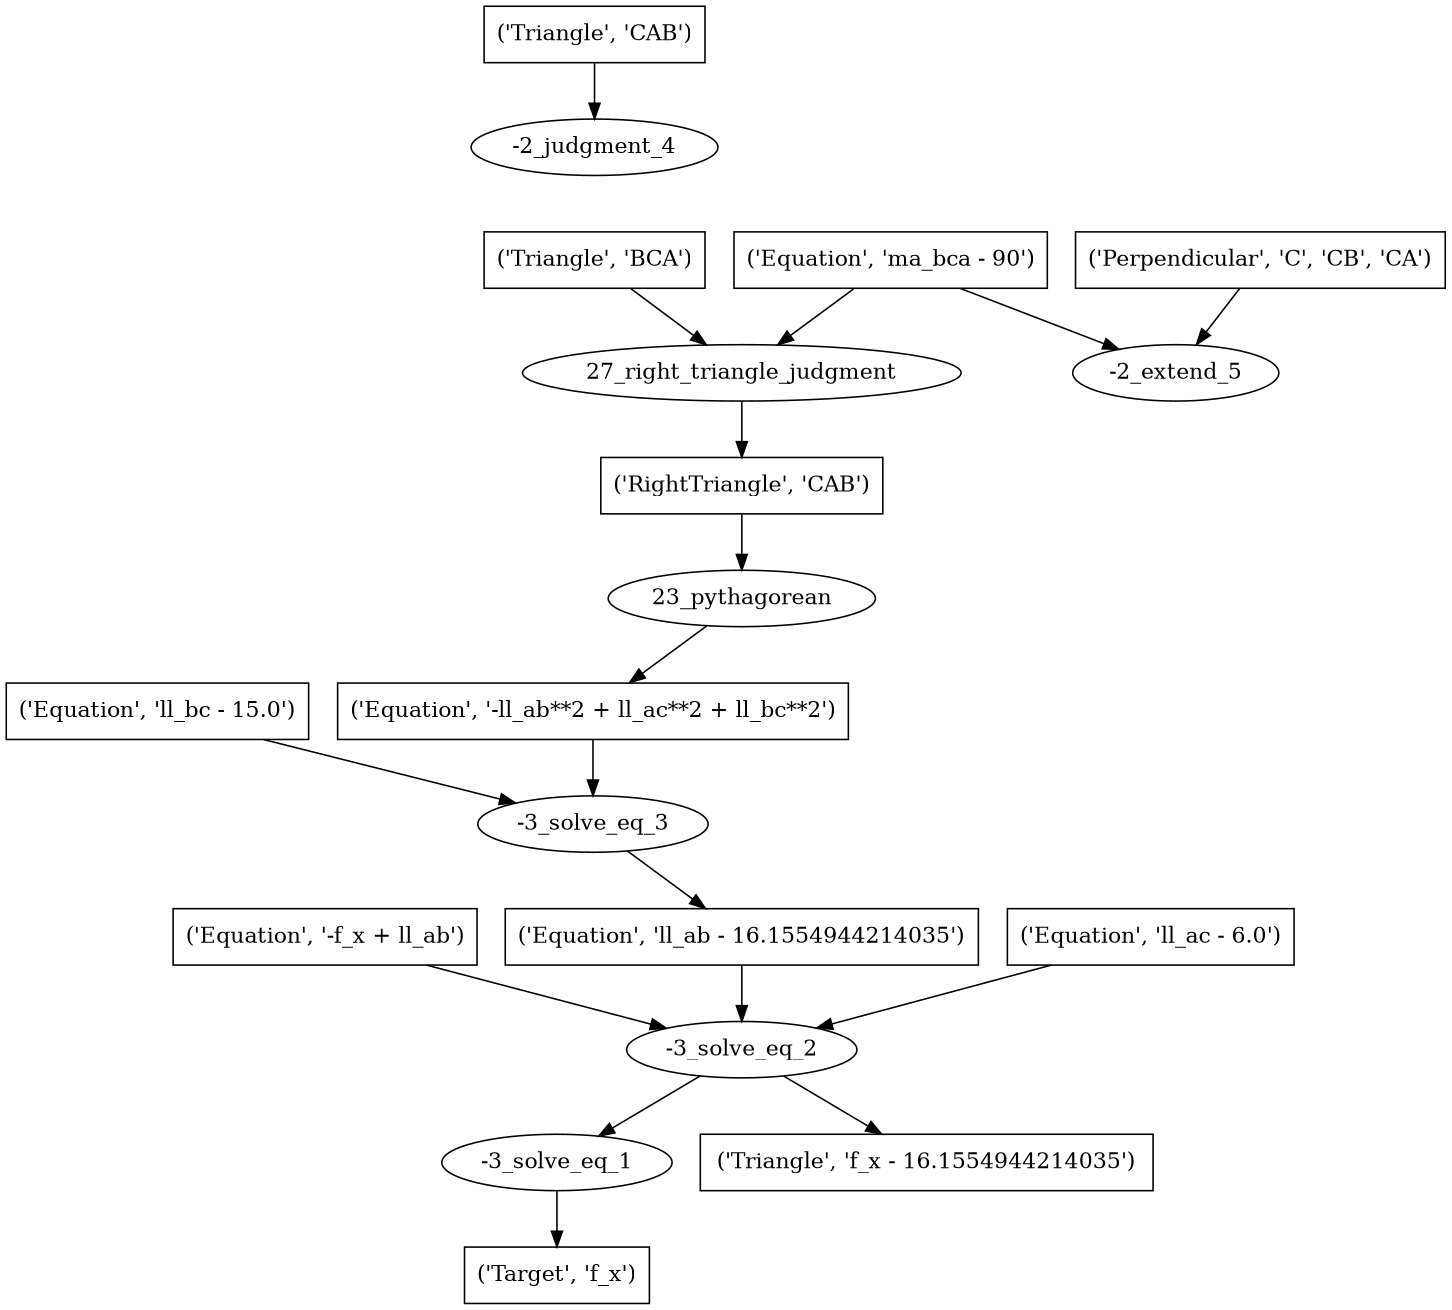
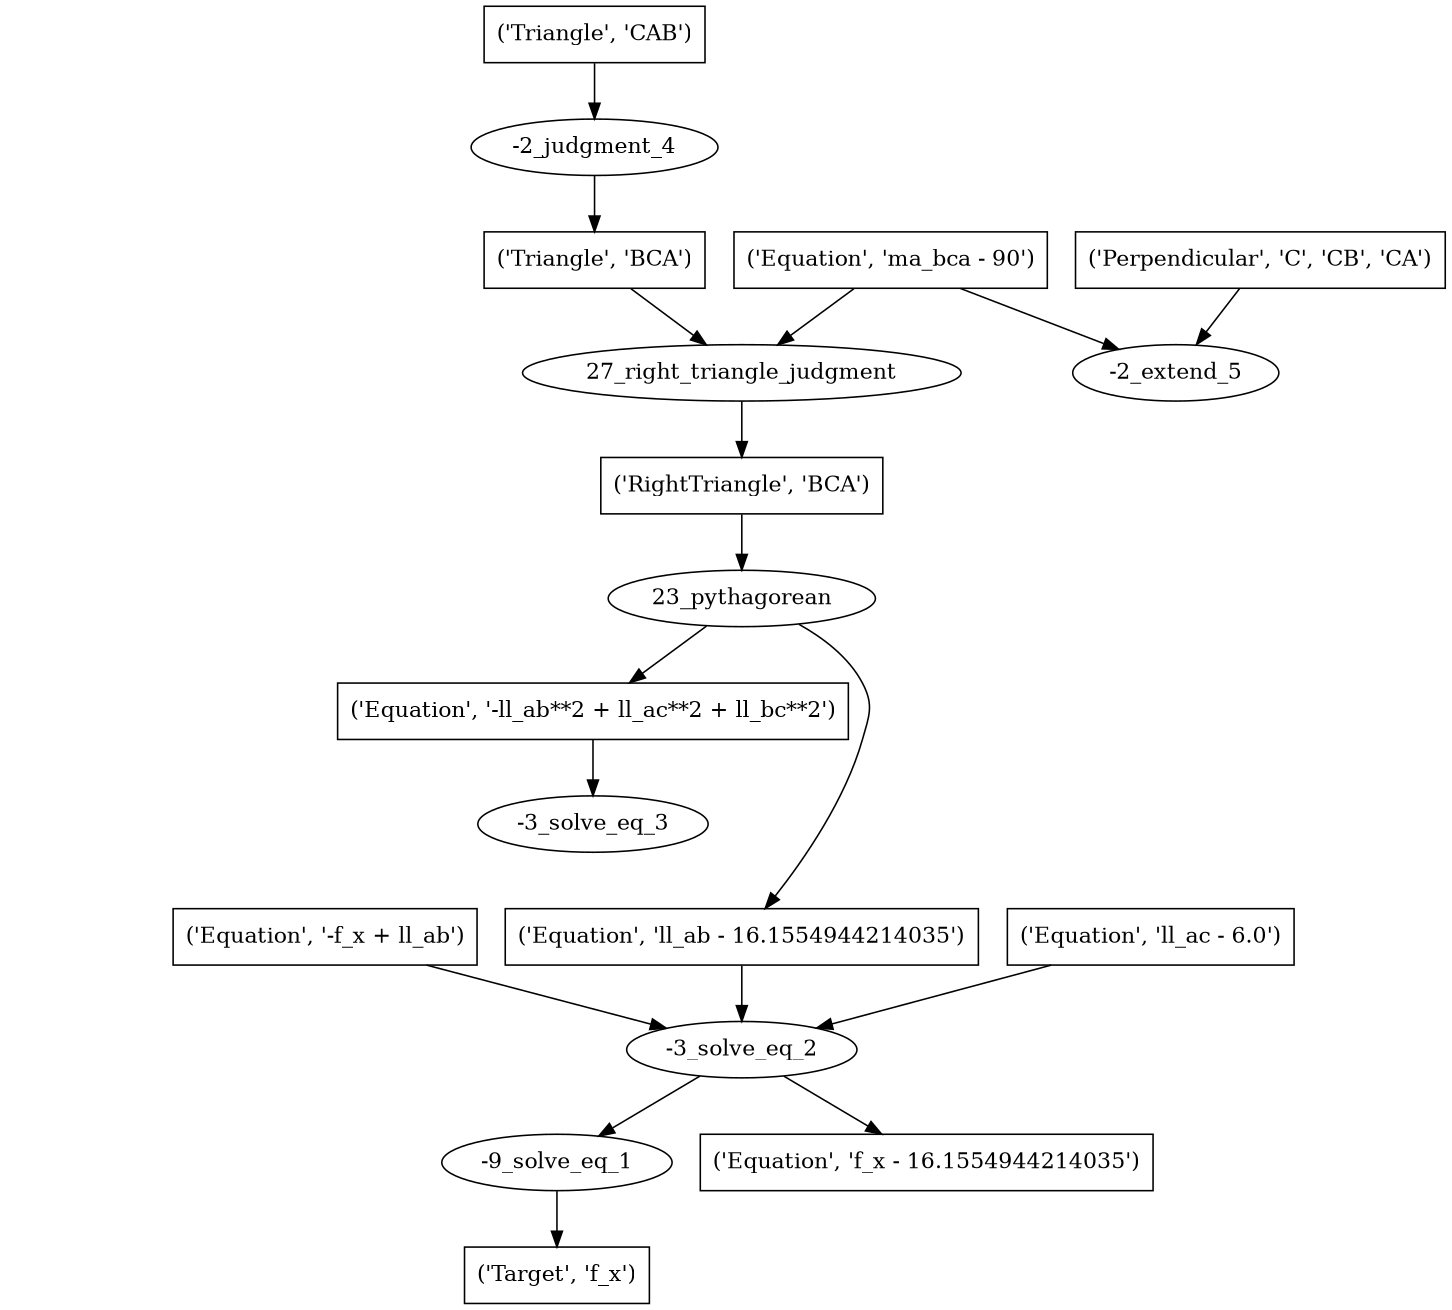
none -> (595, 196)
(742, 486) -> (742, 486)
(157, 711) -> none
(660, 875) -> (857, 756)
(557, 1162) -> (557, 1162)
(927, 1162) -> (927, 1162)
